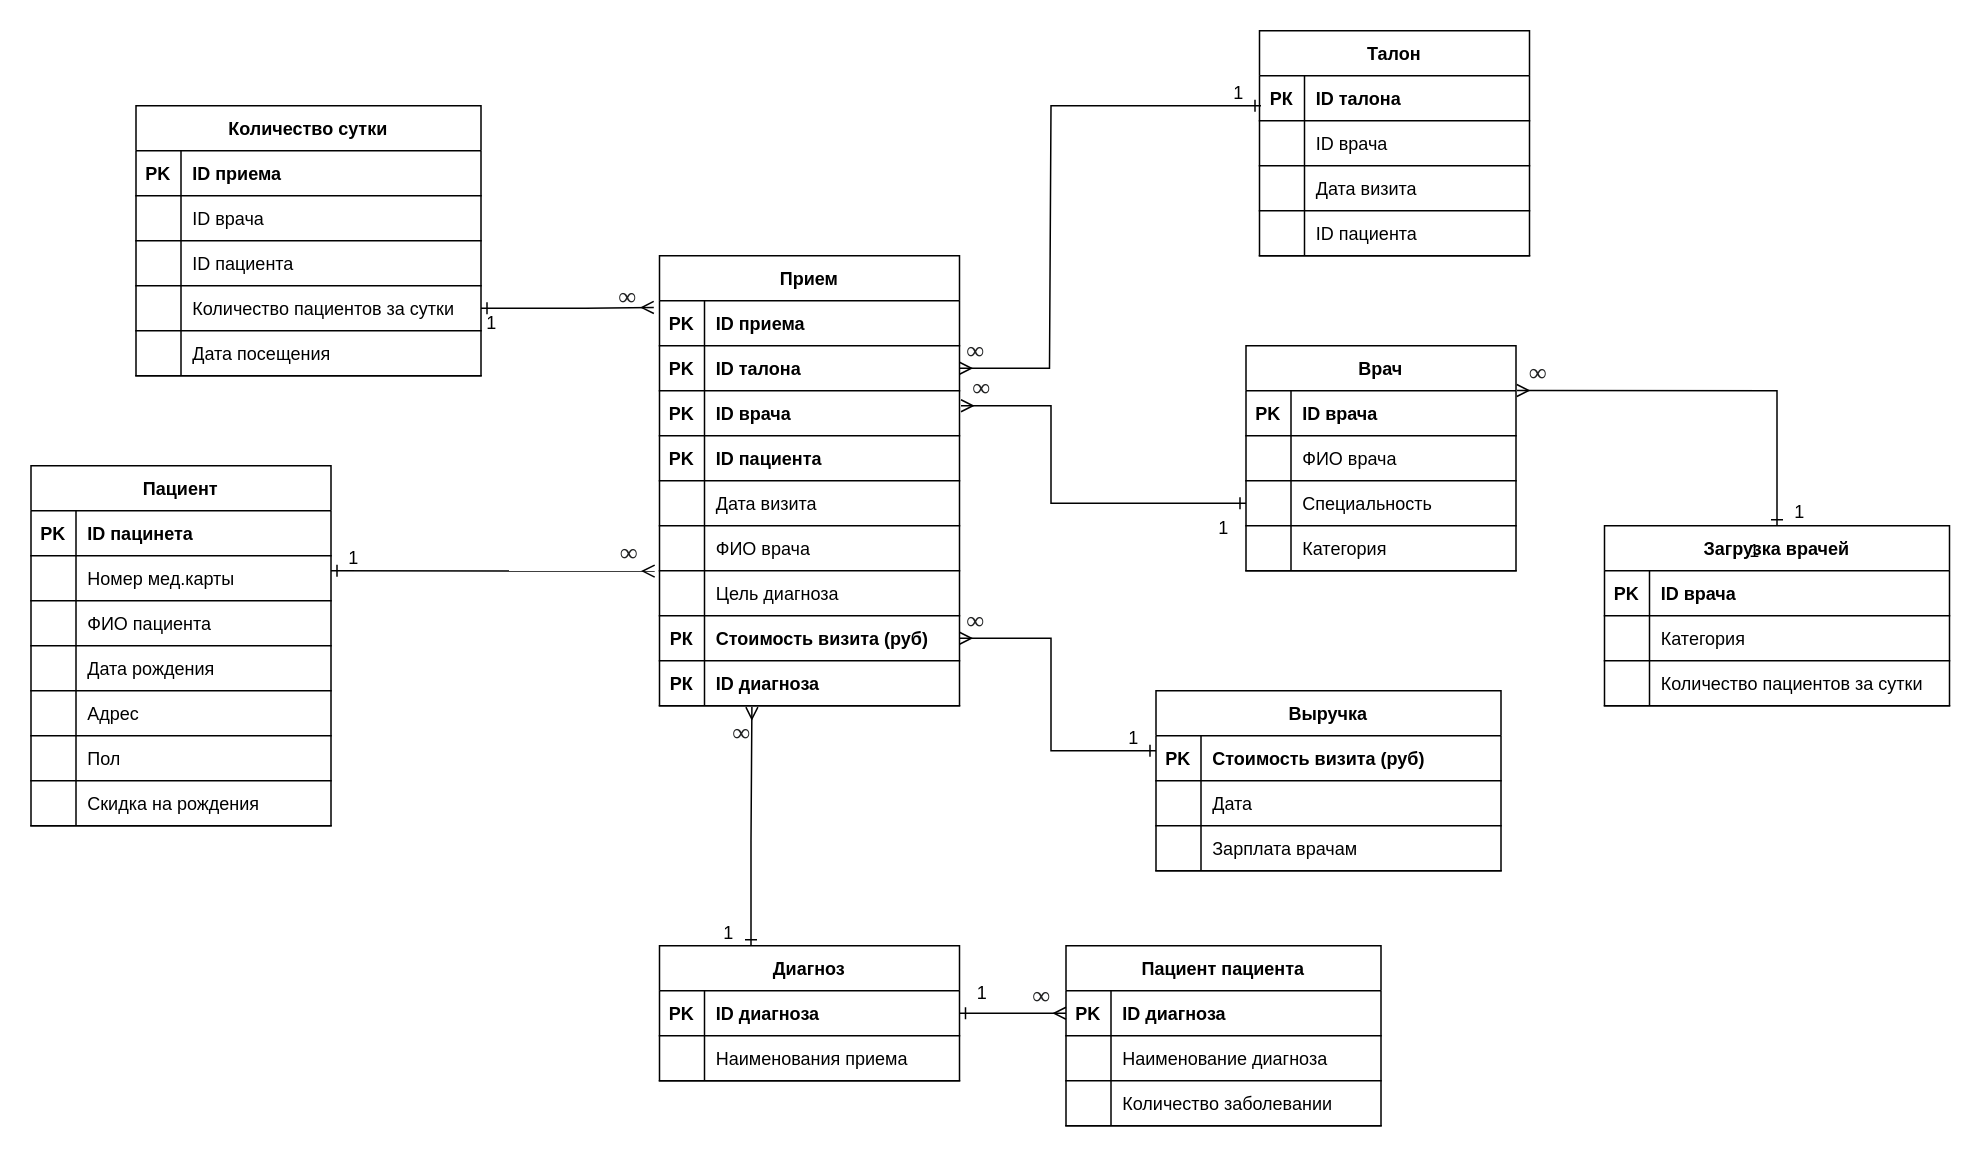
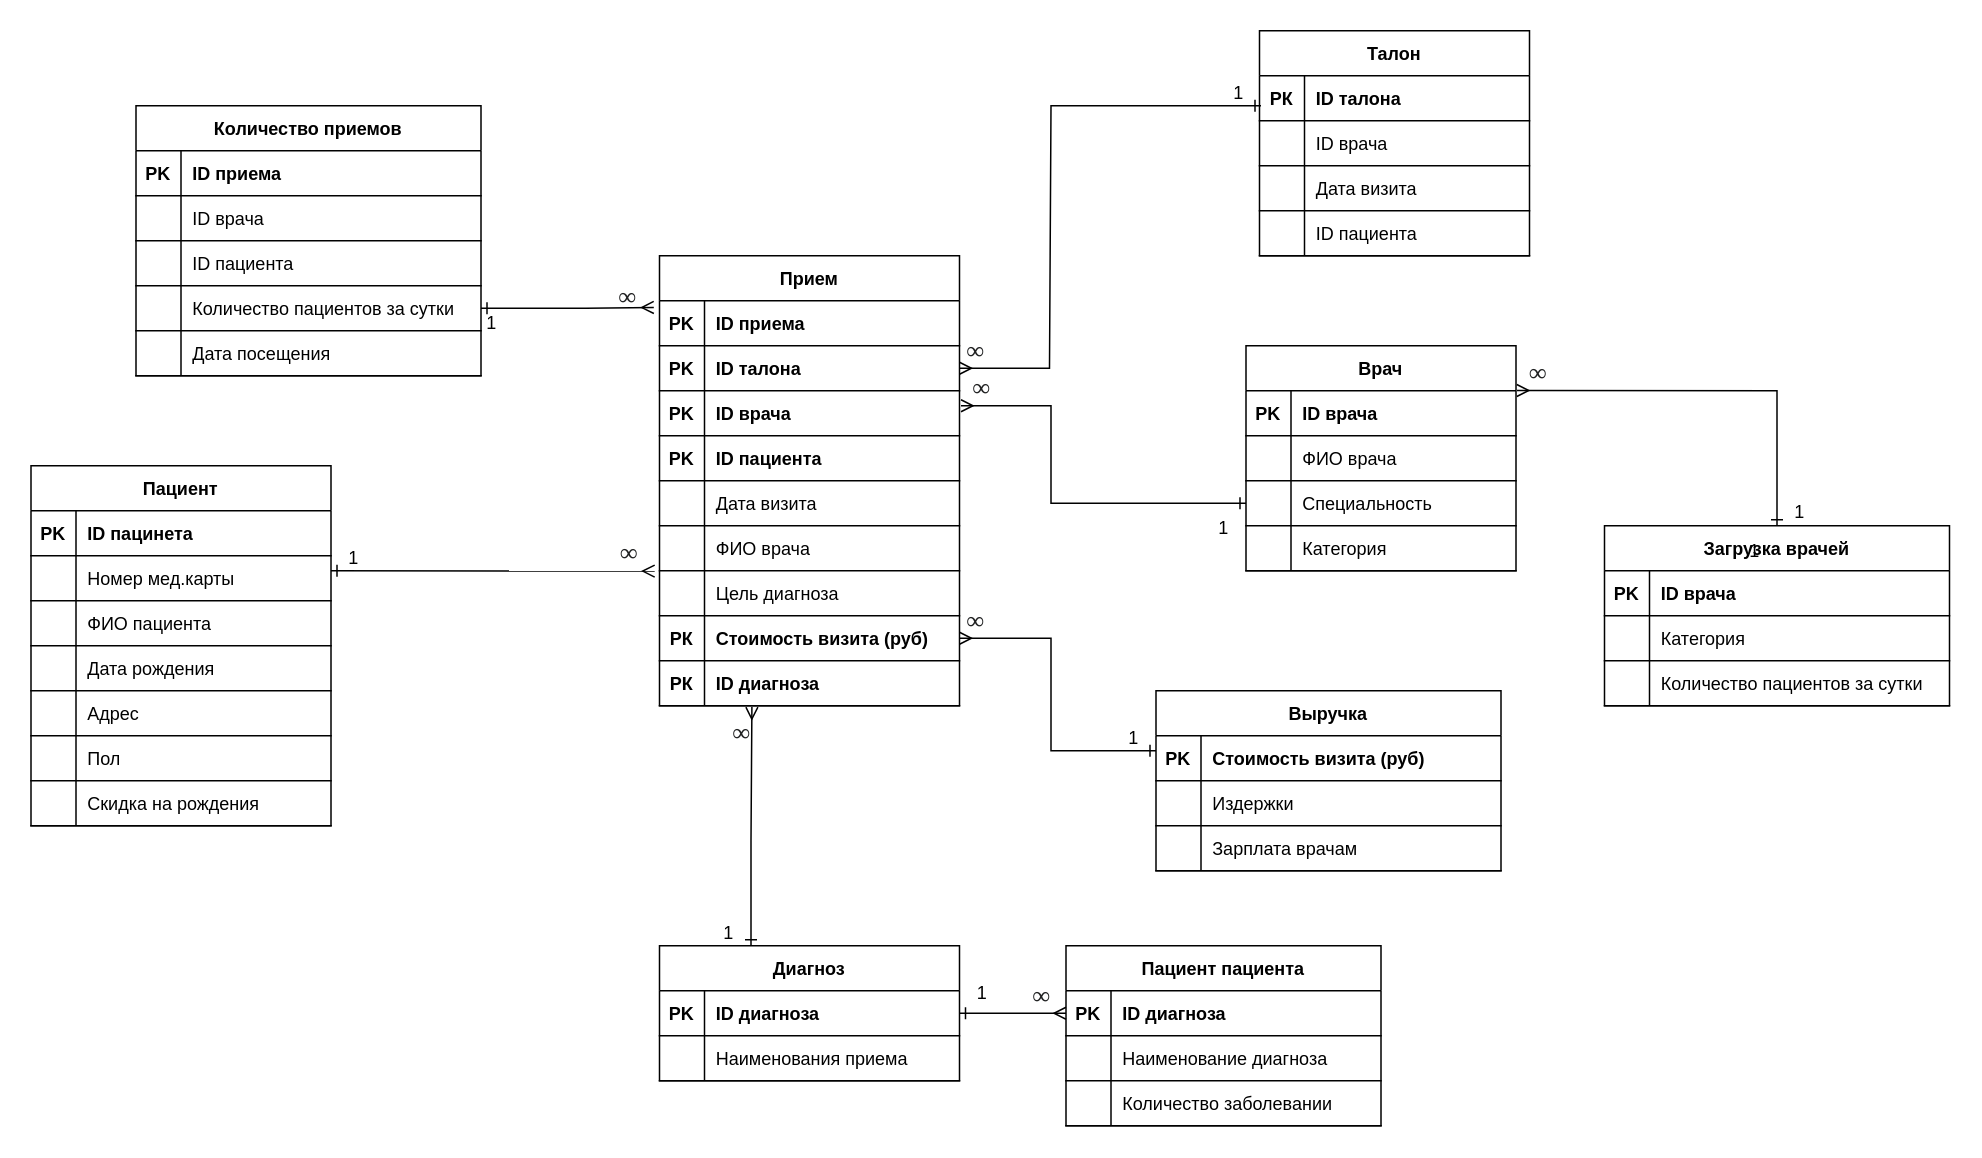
(308, 129) -> (308, 129)
(1232, 804) -> (1252, 804)
